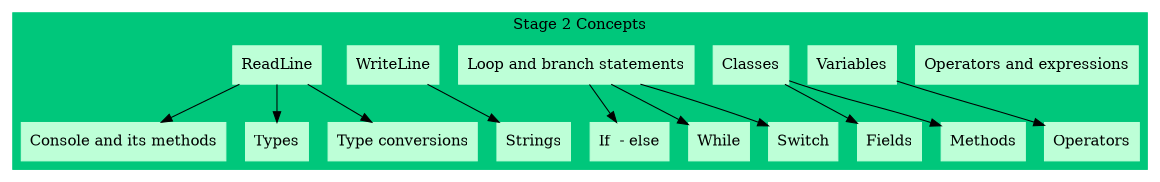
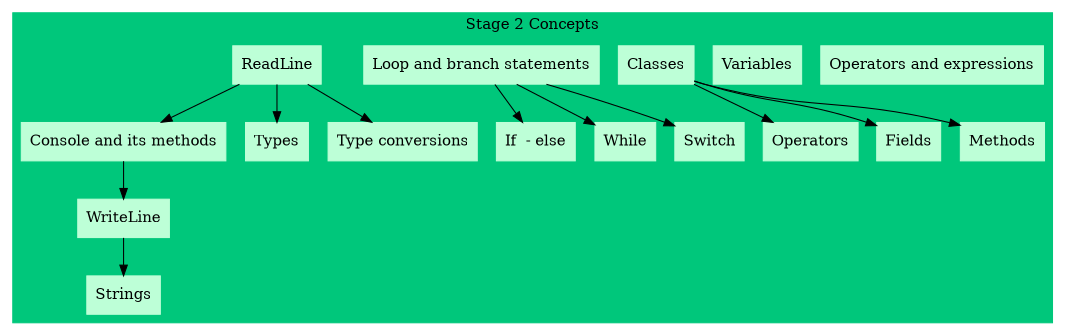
(965, 102) -> (729, 101)
none -> (124, 175)
